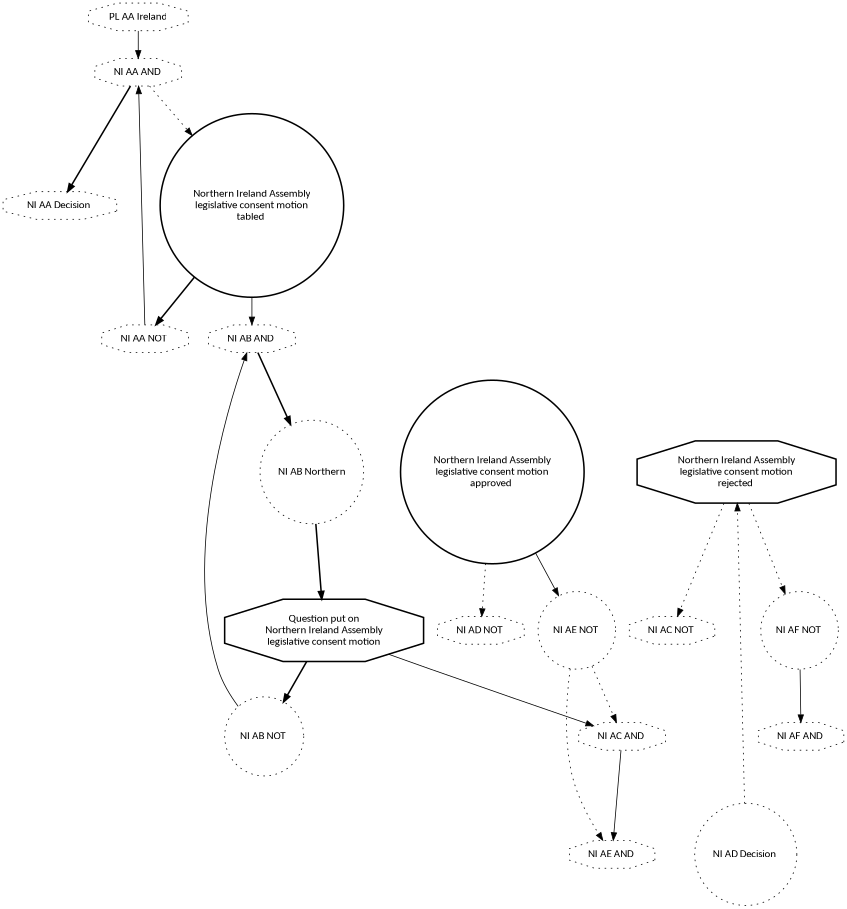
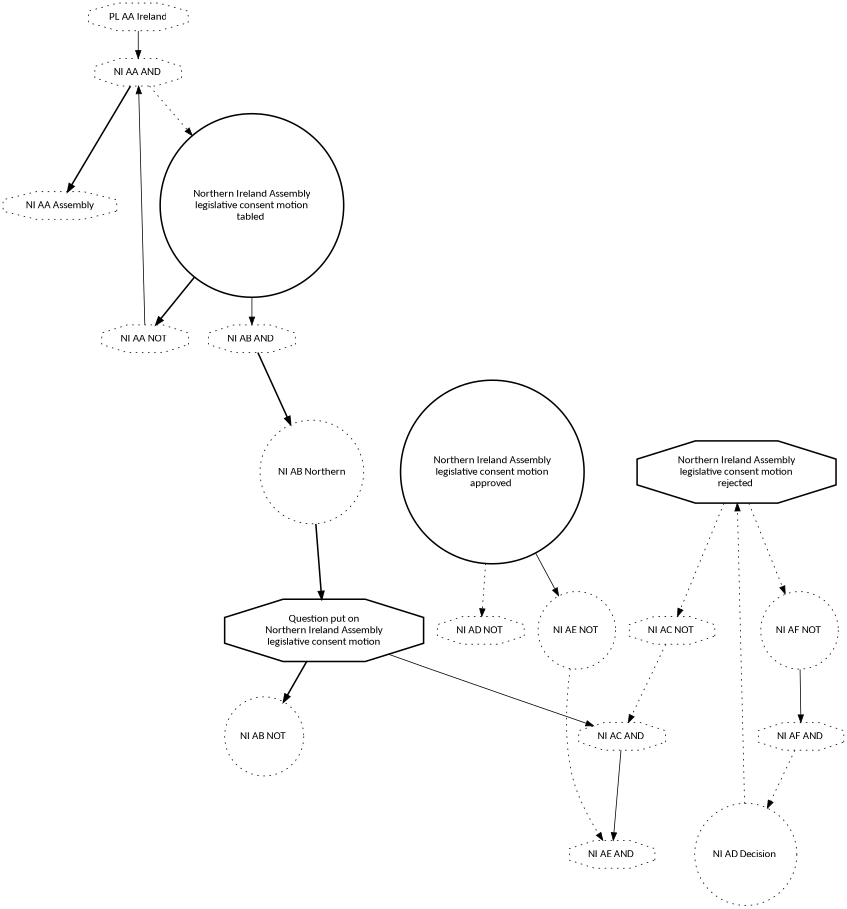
(60, 205) -> (60, 205)
(206, 534) -> none
(603, 691) -> (649, 680)
none -> (783, 776)
